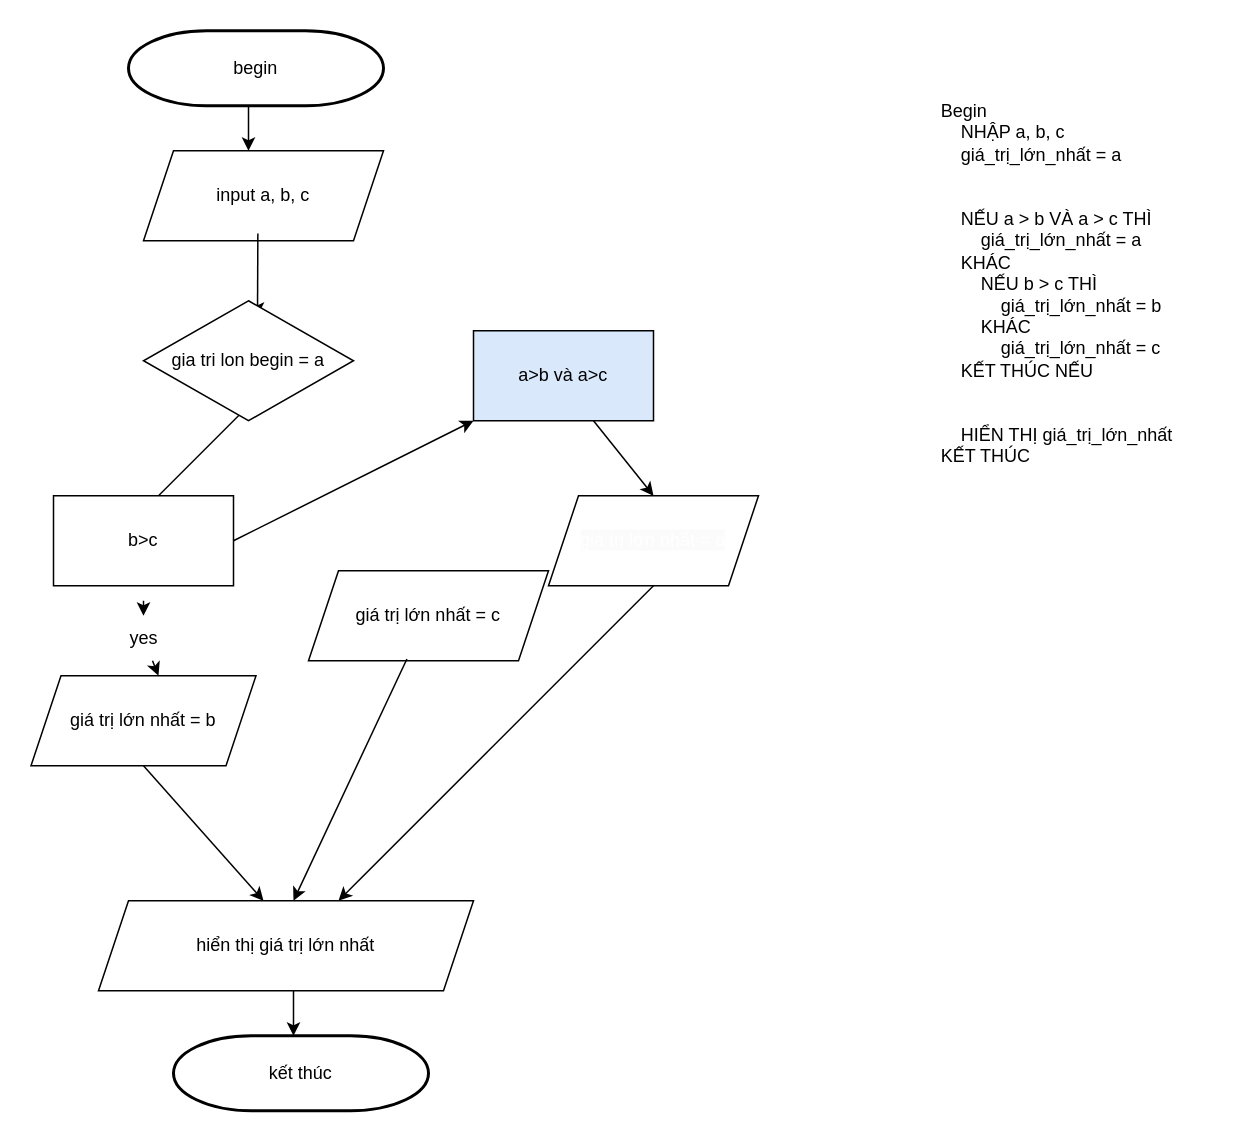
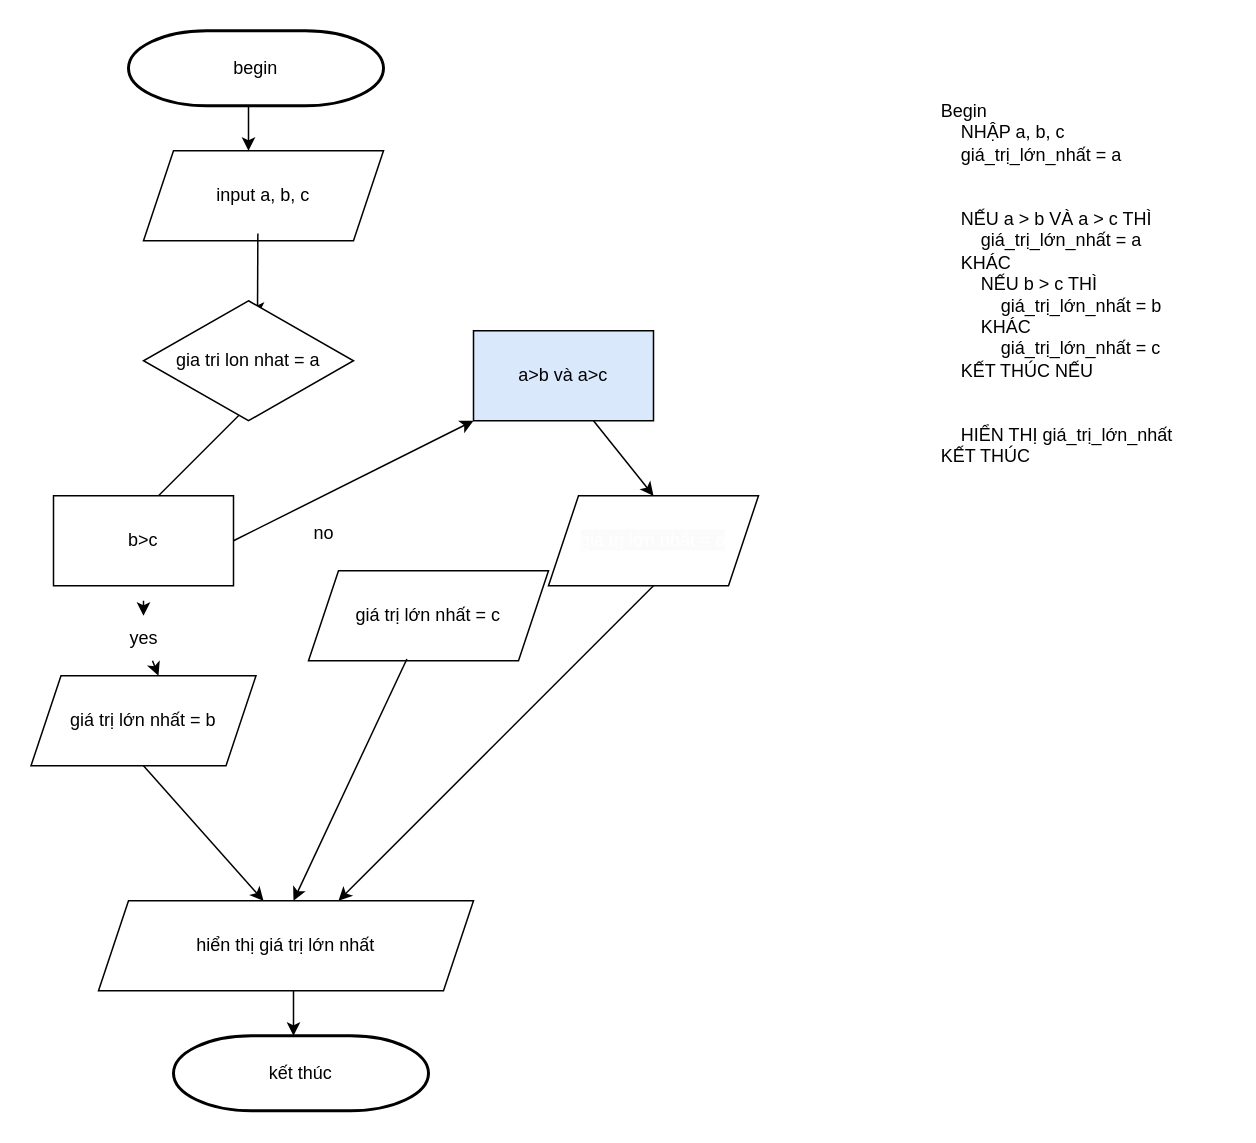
(248, 361) -> (248, 361)
none -> (323, 533)
